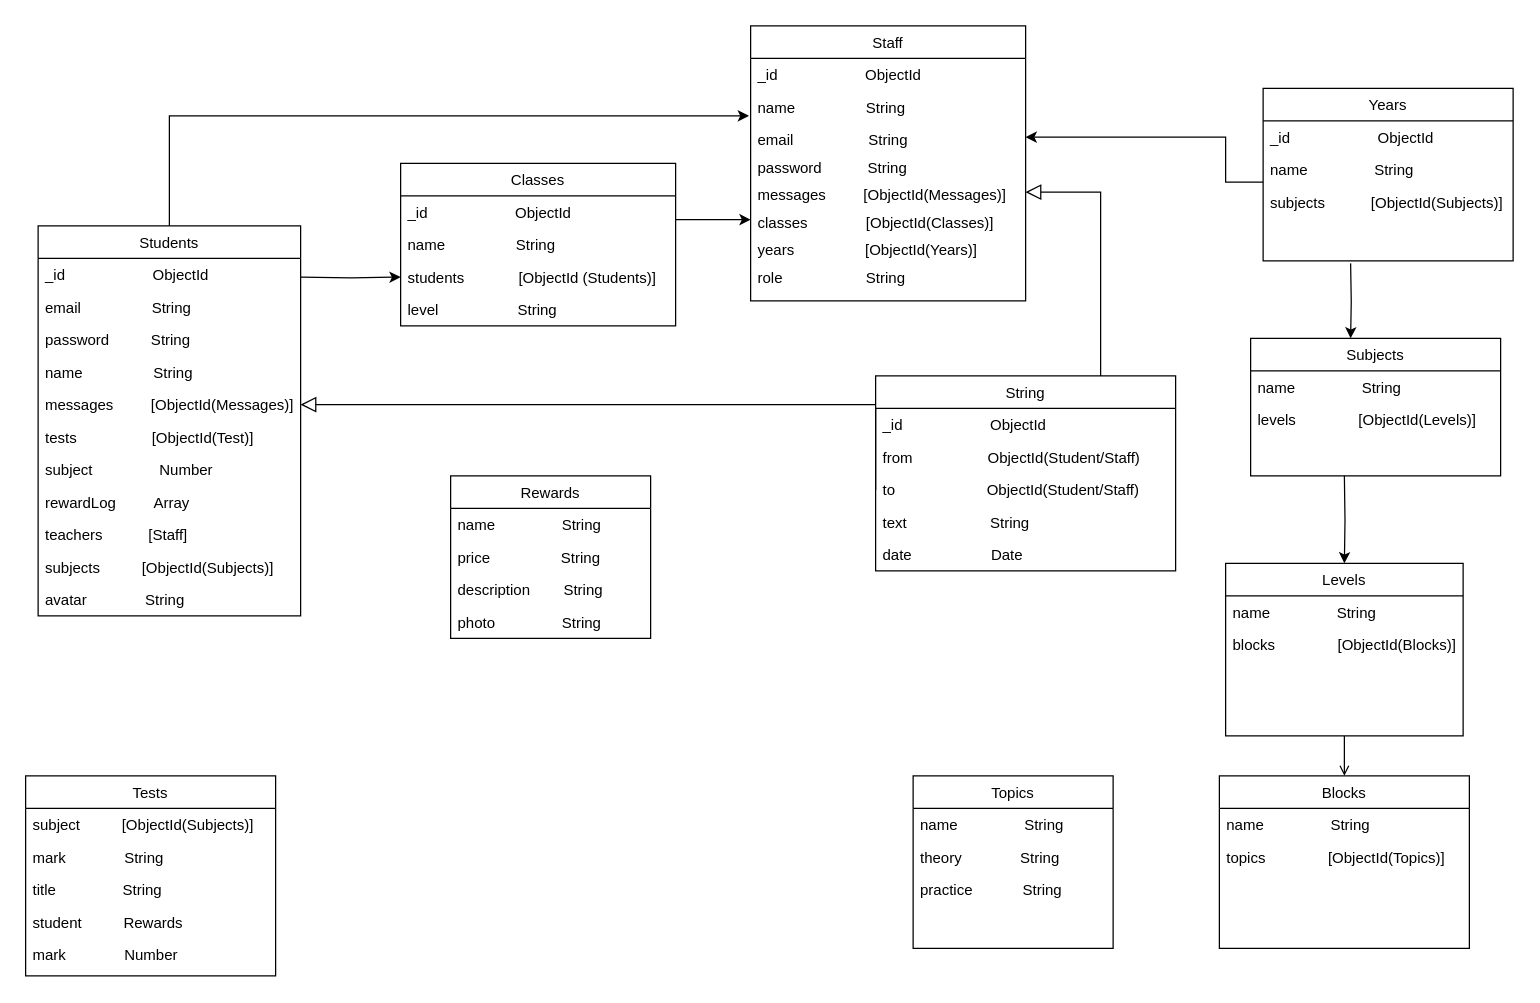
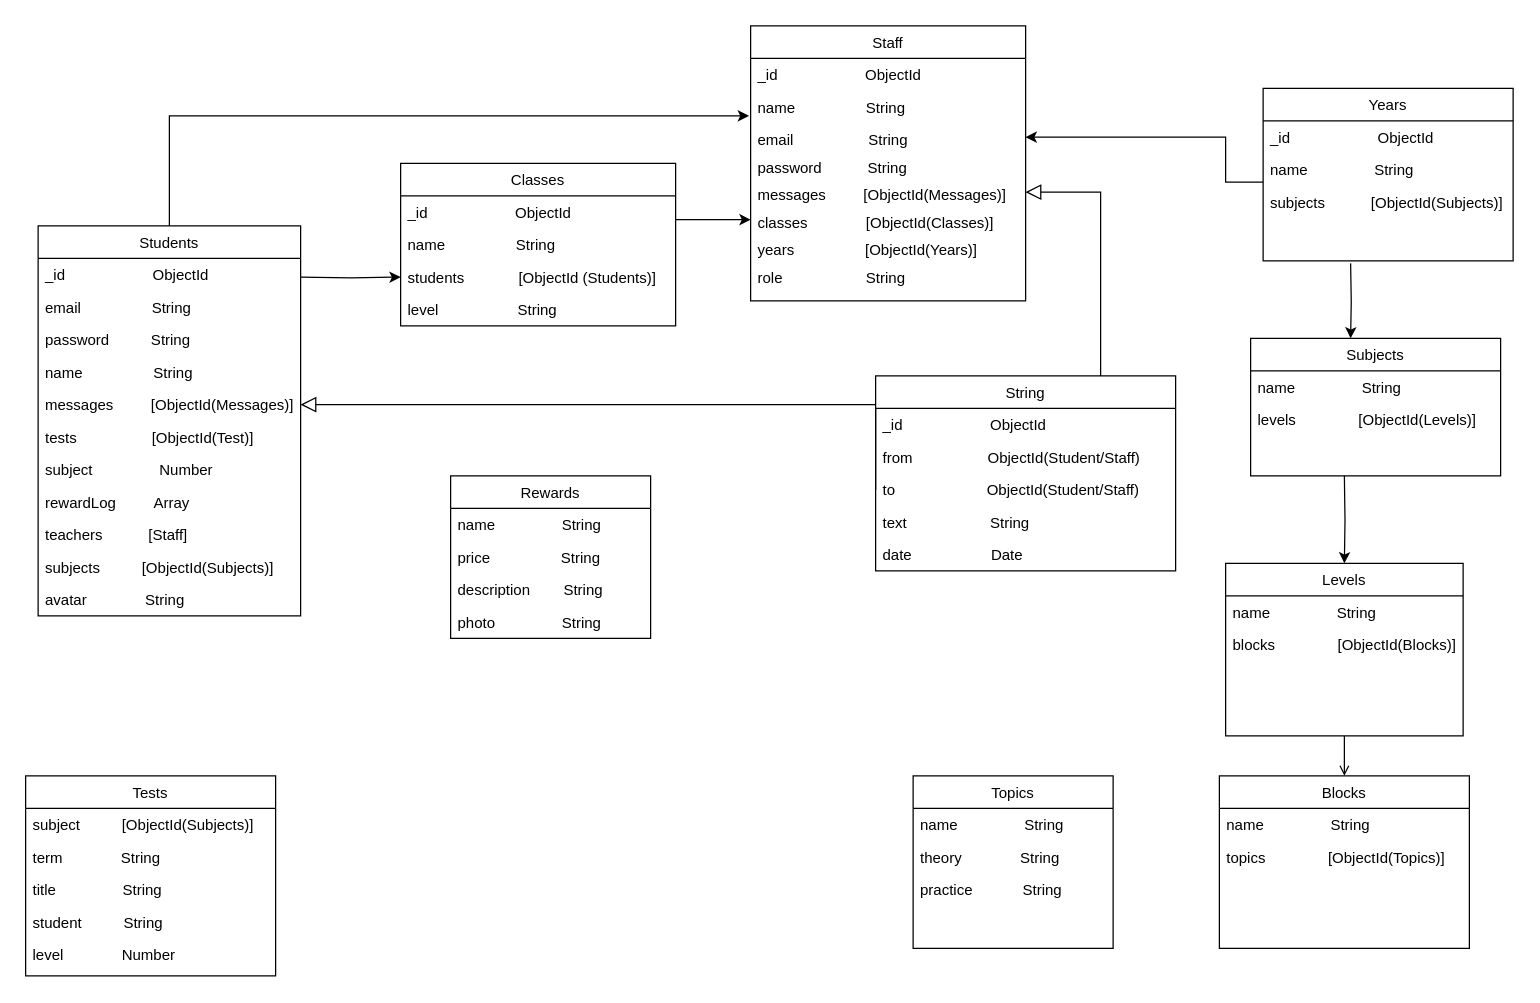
(118, 858) -> (118, 858)
(124, 923) -> (117, 923)
(120, 955) -> (120, 955)
